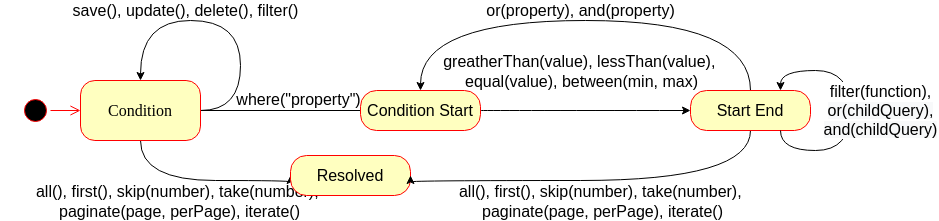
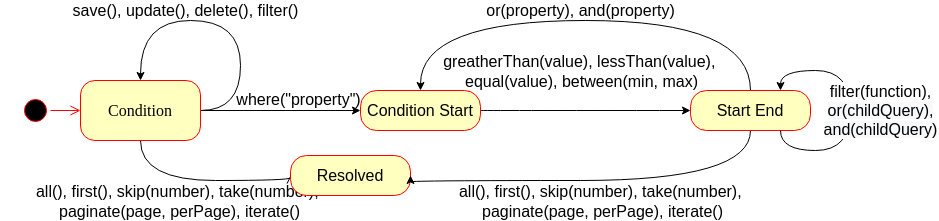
(355, 111) -> (352, 111)
(276, 181) -> (276, 180)
